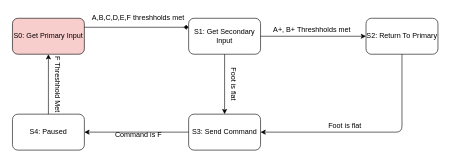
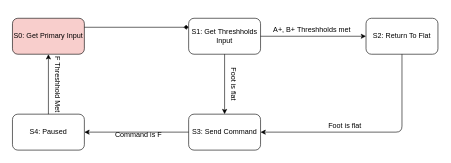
(138, 18) -> none
(225, 36) -> (225, 36)
(402, 36) -> (402, 36)
